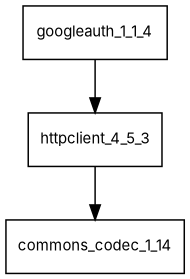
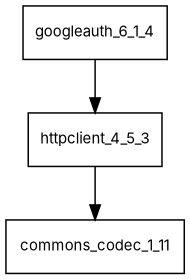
(95, 33) -> (95, 33)
(95, 247) -> (95, 247)
